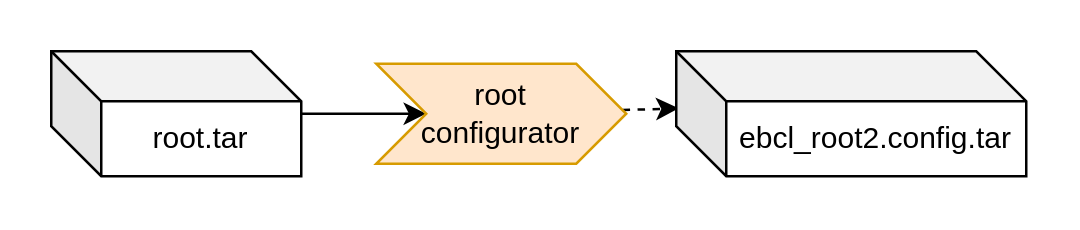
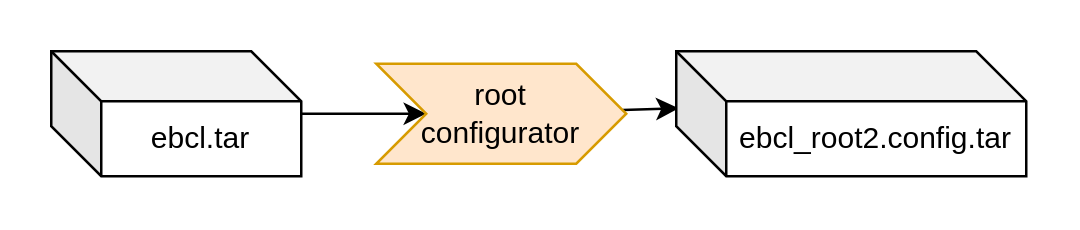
(645, 109) -> (645, 109)
(201, 139) -> (201, 139)
